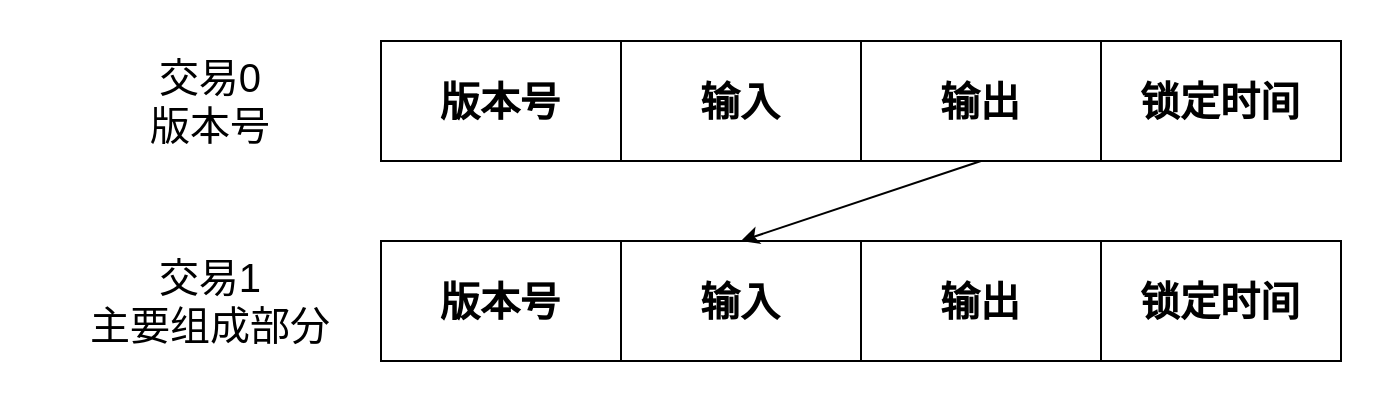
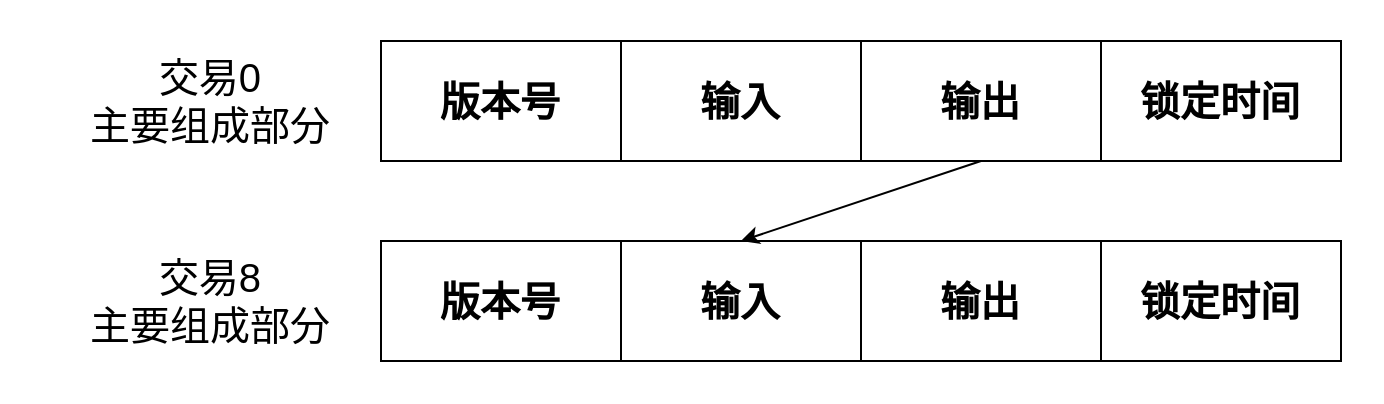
(211, 101) -> (211, 101)
(211, 301) -> (211, 301)
